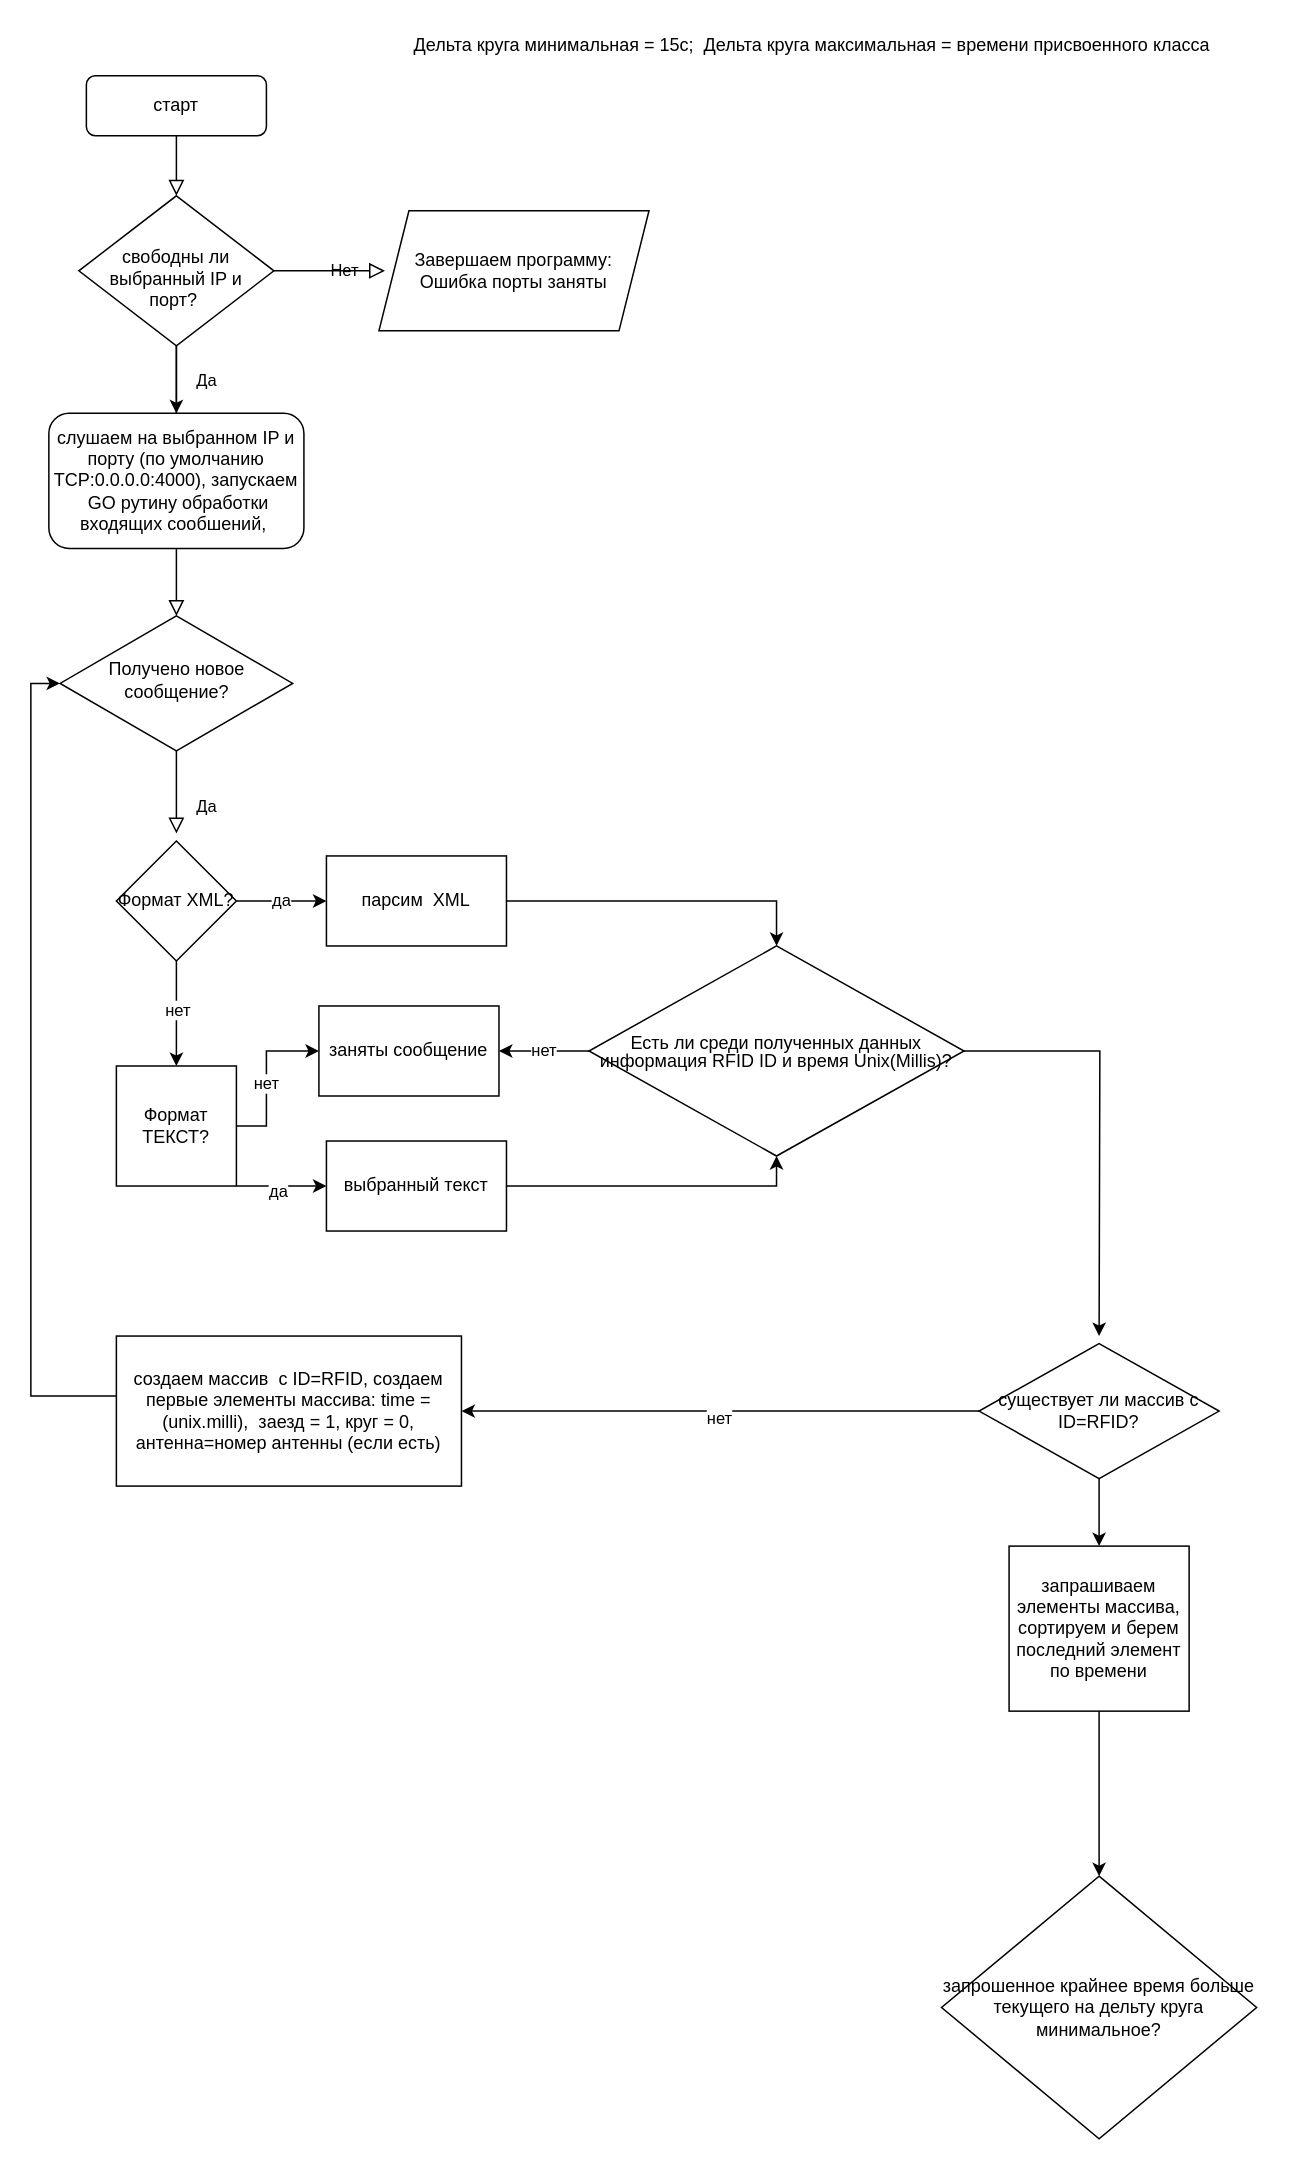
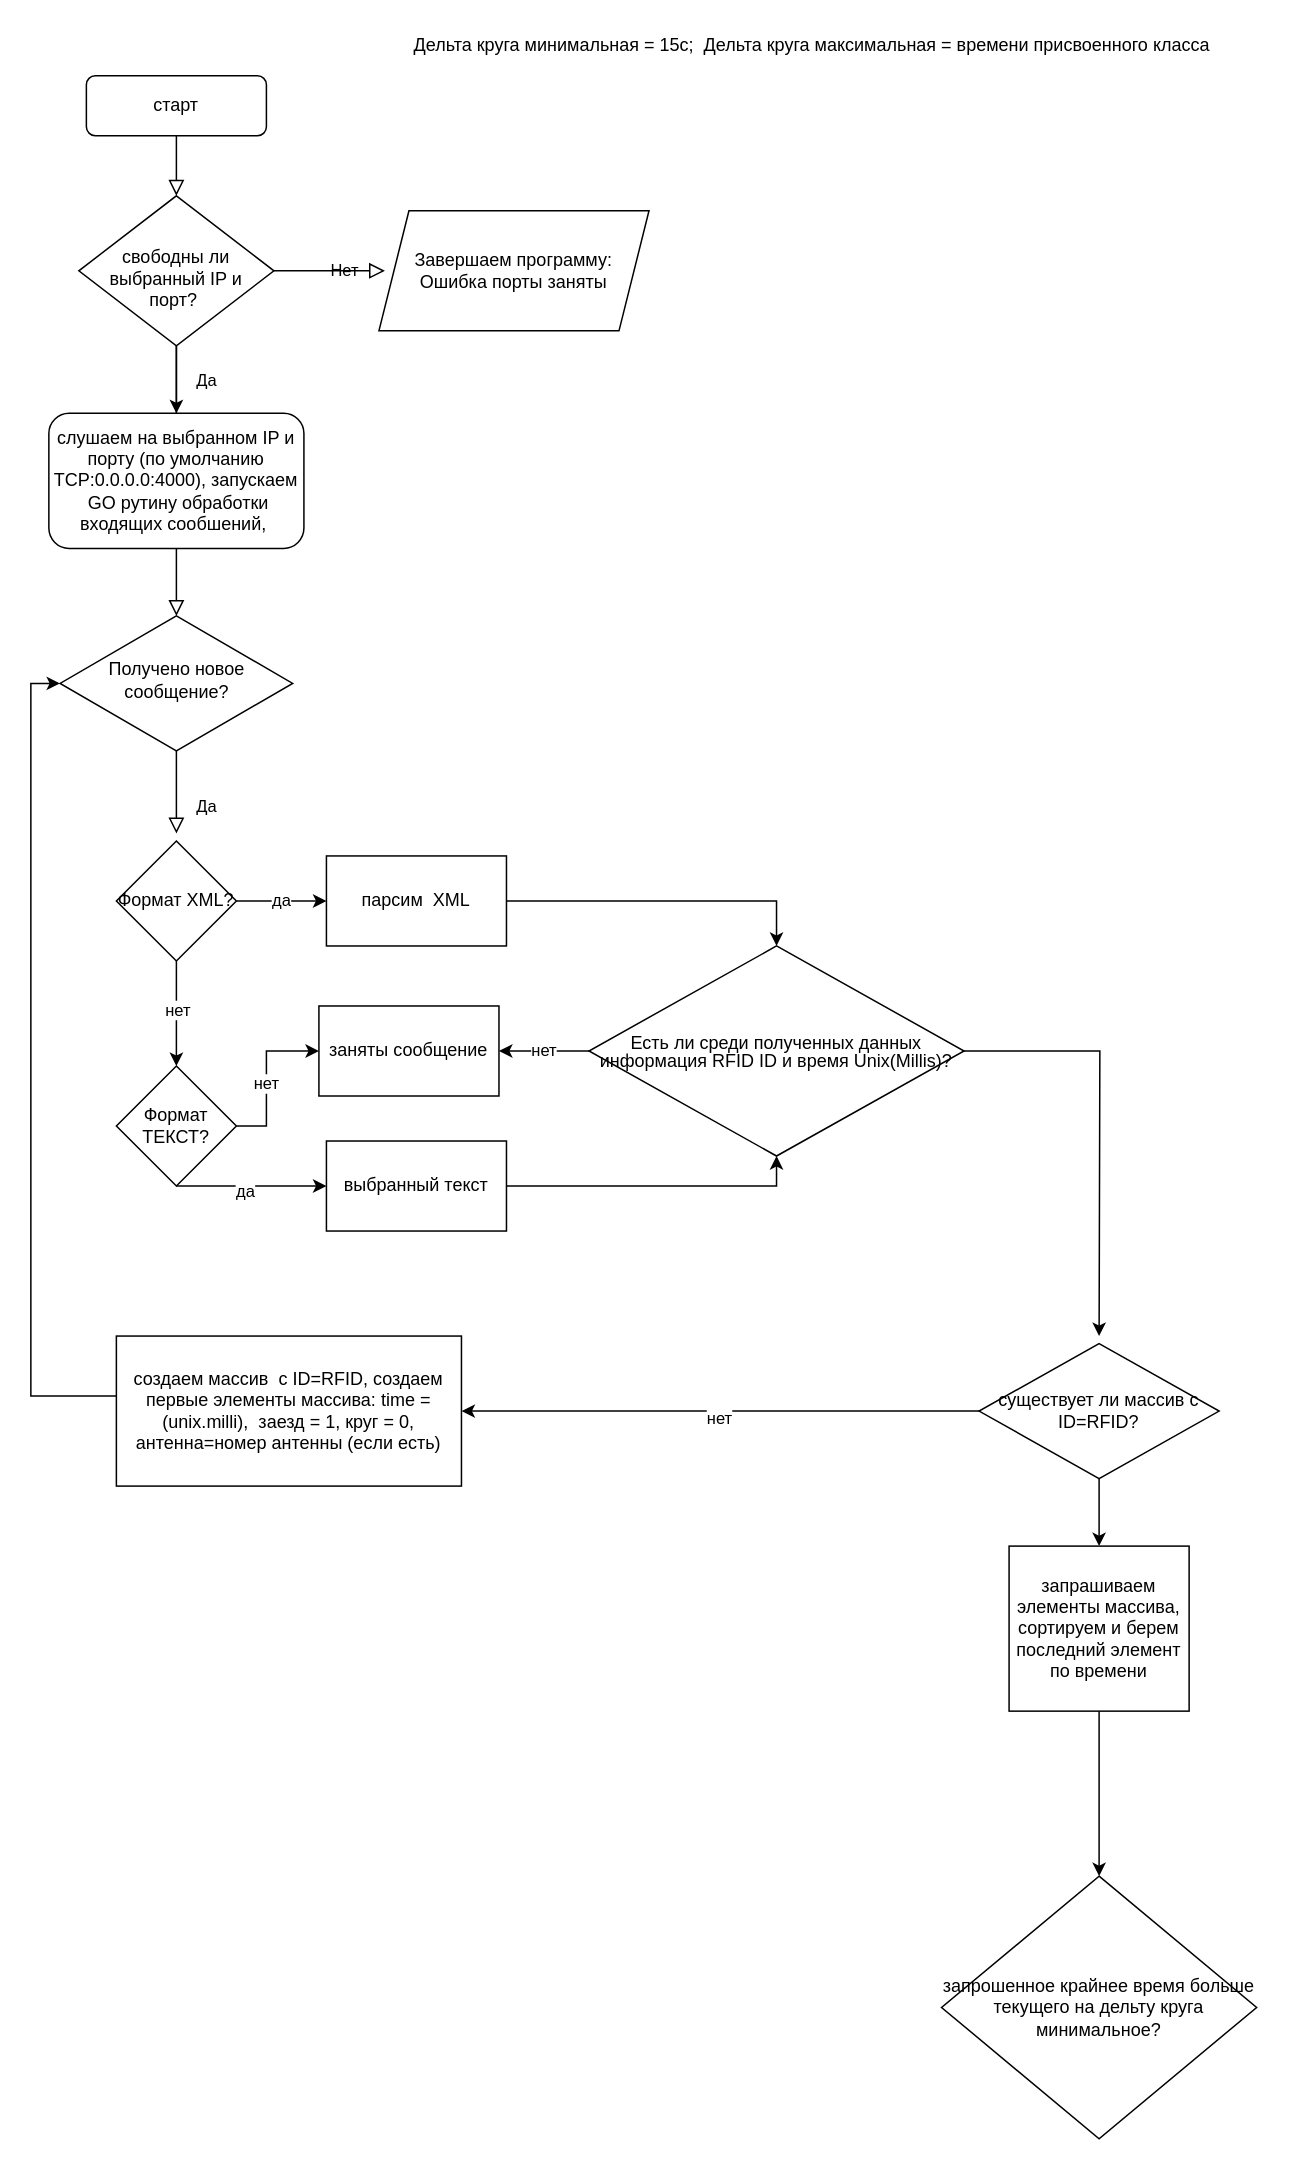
(176, 1126) -> (176, 1126)
